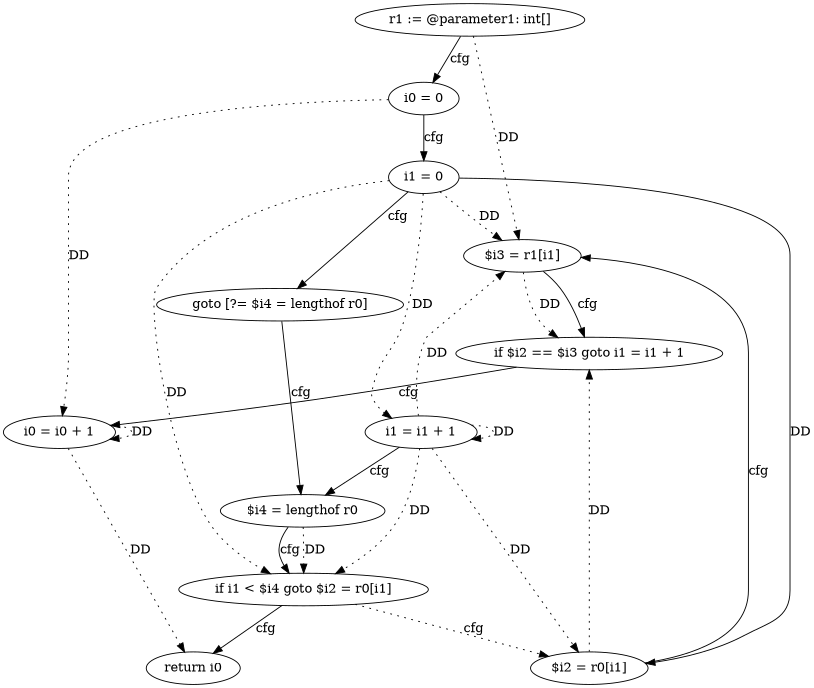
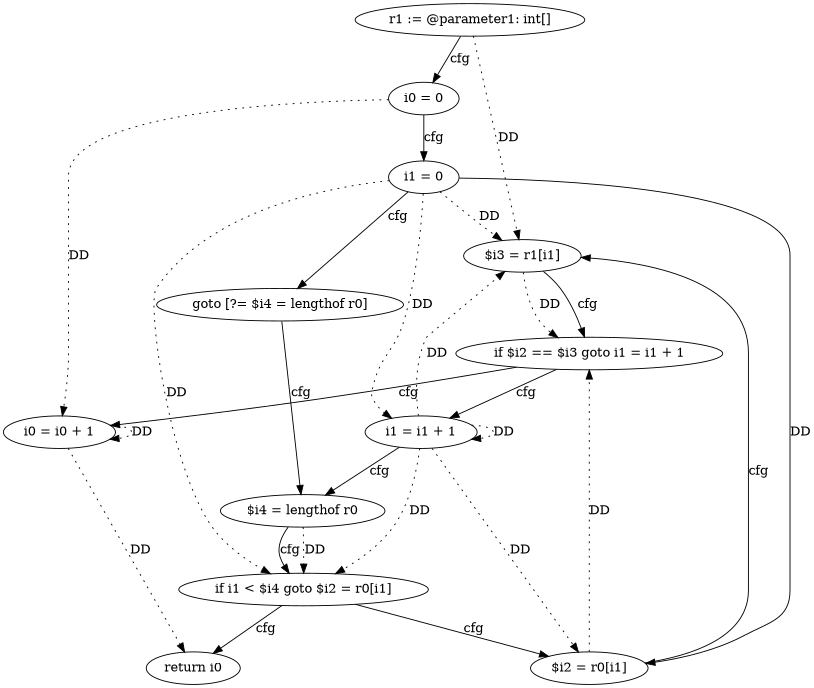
none -> (507, 392)
(447, 629) -> (447, 629)
